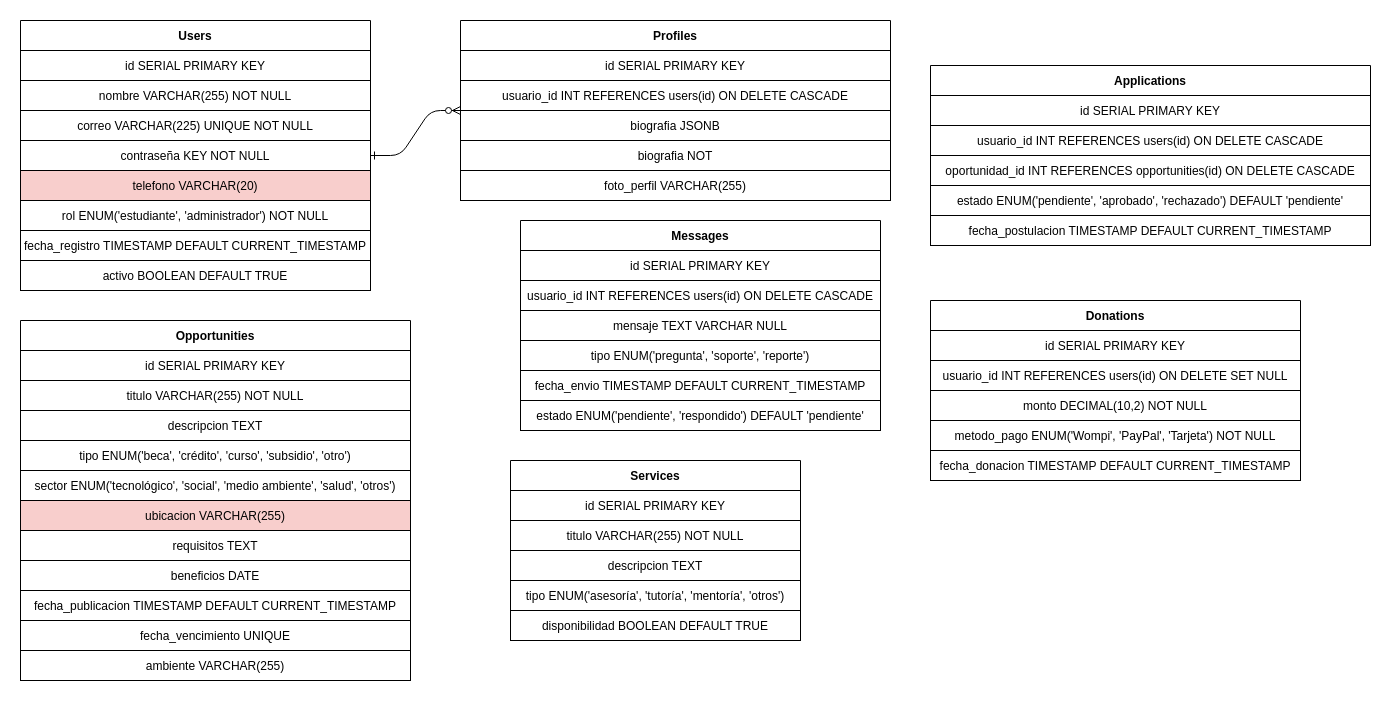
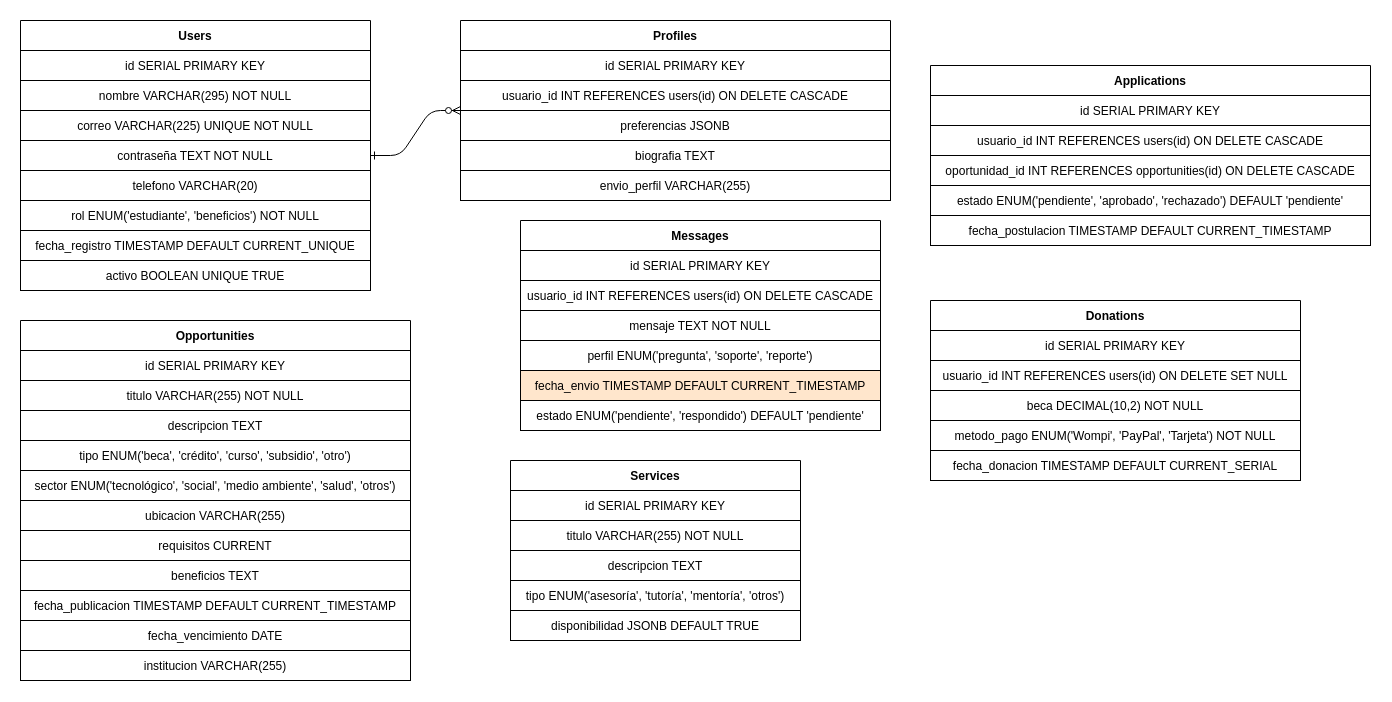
(195, 96) -> (195, 96)
(675, 126) -> (675, 126)
(195, 156) -> (195, 156)
(675, 156) -> (675, 156)
(196, 186) -> (196, 186)
(675, 186) -> (675, 186)
(195, 216) -> (195, 216)
(195, 246) -> (195, 246)
(195, 276) -> (195, 276)
(700, 326) -> (700, 326)
(700, 356) -> (700, 356)
(701, 386) -> (701, 386)
(1115, 406) -> (1115, 406)
(1115, 466) -> (1115, 466)
(216, 516) -> (216, 516)
(215, 546) -> (215, 546)
(215, 576) -> (215, 576)
(655, 626) -> (655, 626)
(215, 636) -> (215, 636)
(215, 666) -> (215, 666)
